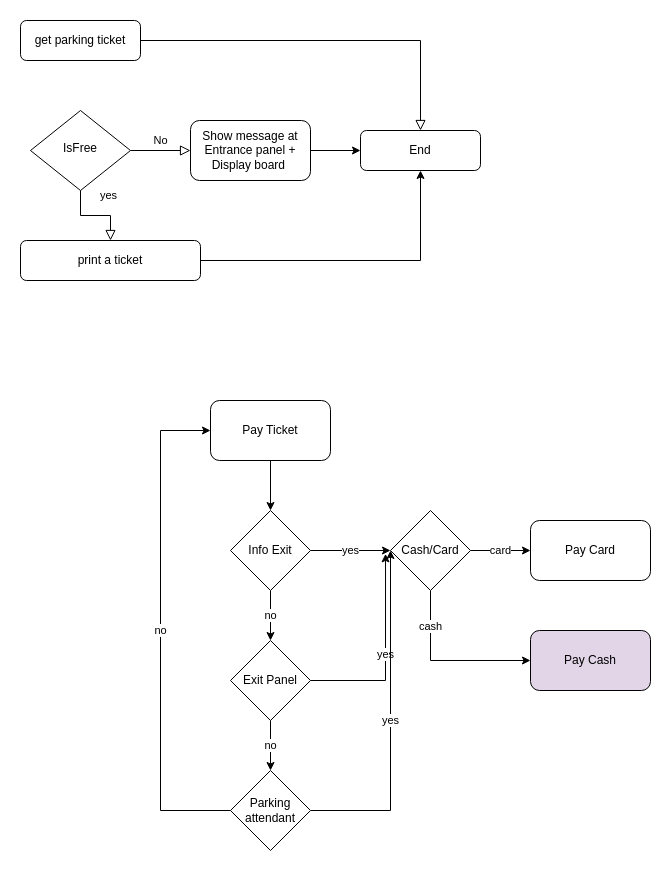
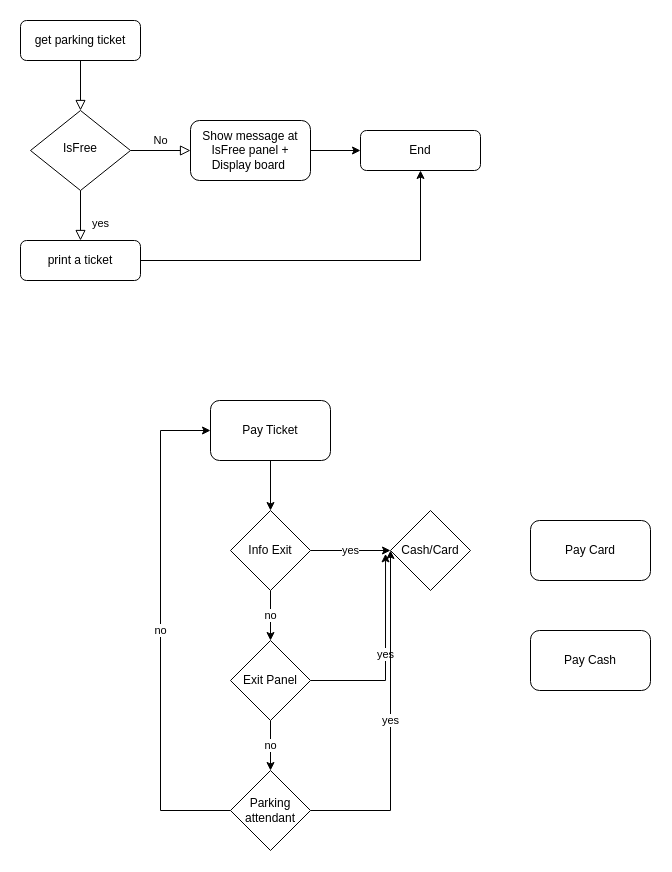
(320, 41) -> (81, 80)
(251, 151) -> (251, 151)
(111, 261) -> (81, 261)
(497, 551) -> none
(442, 661) -> none
(591, 661) -> (591, 661)
